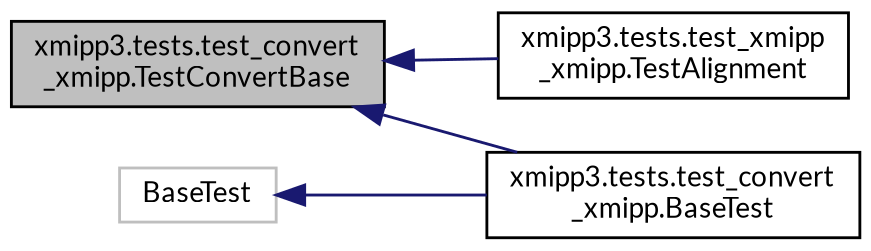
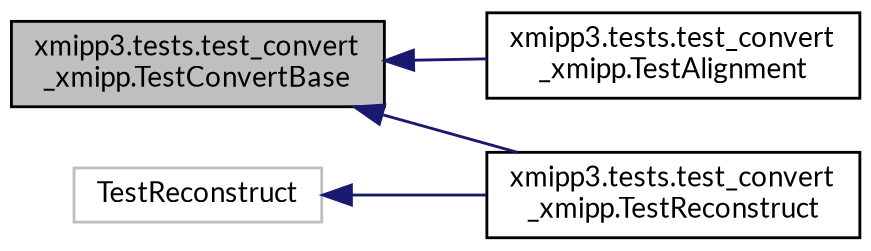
(673, 56) -> (673, 56)
(198, 195) -> (198, 195)
(673, 195) -> (673, 195)
